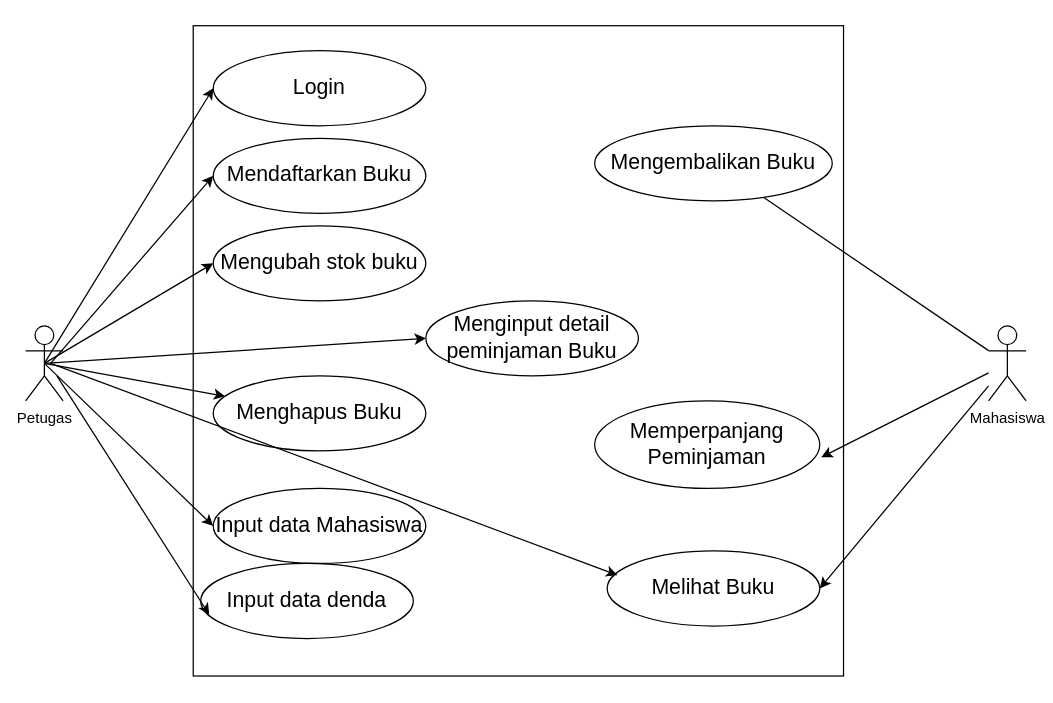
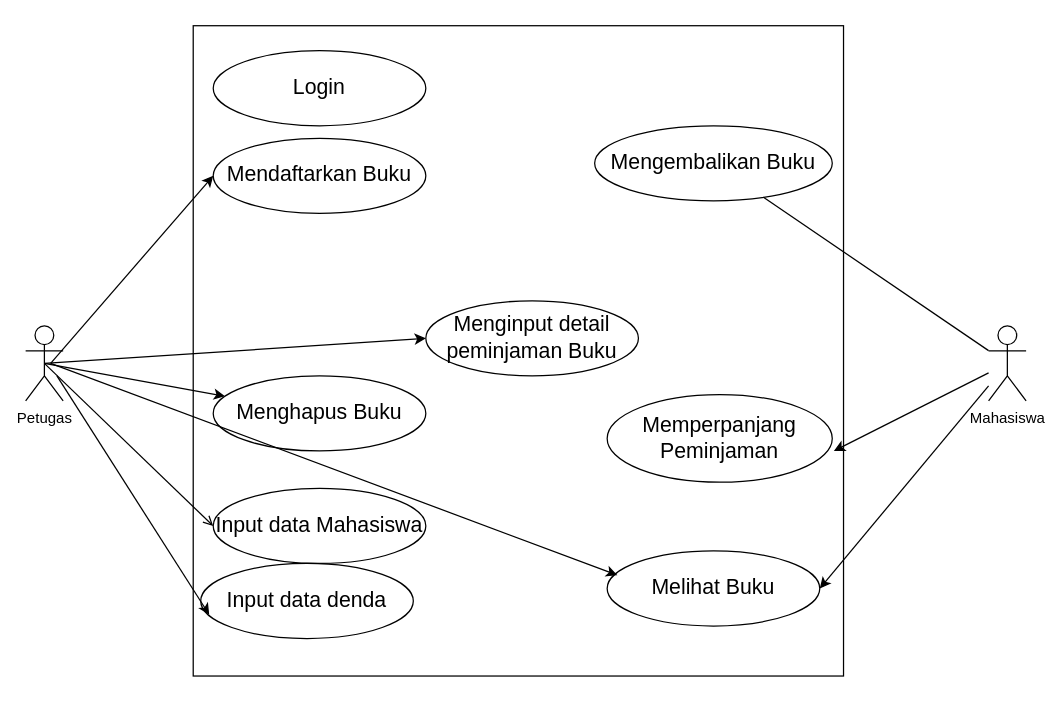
(128, 227) -> none
(319, 263) -> none
(136, 309) -> none
(707, 444) -> (719, 438)
(206, 519) -> (208, 520)
